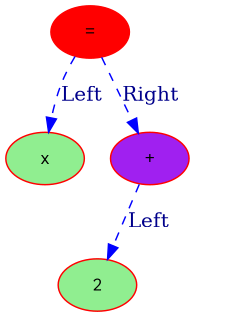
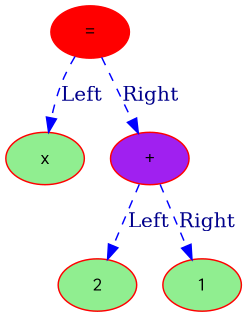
none -> (202, 285)
